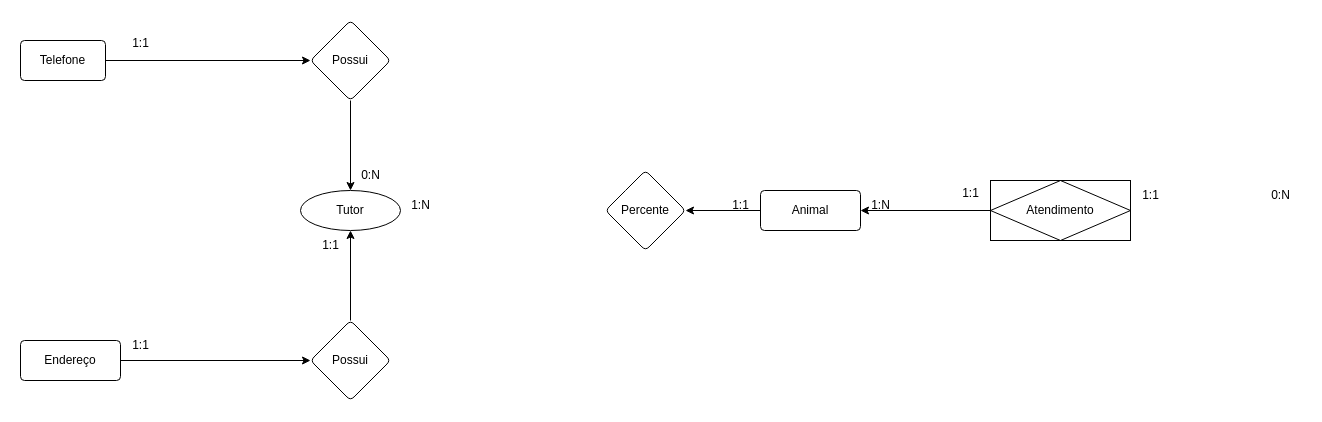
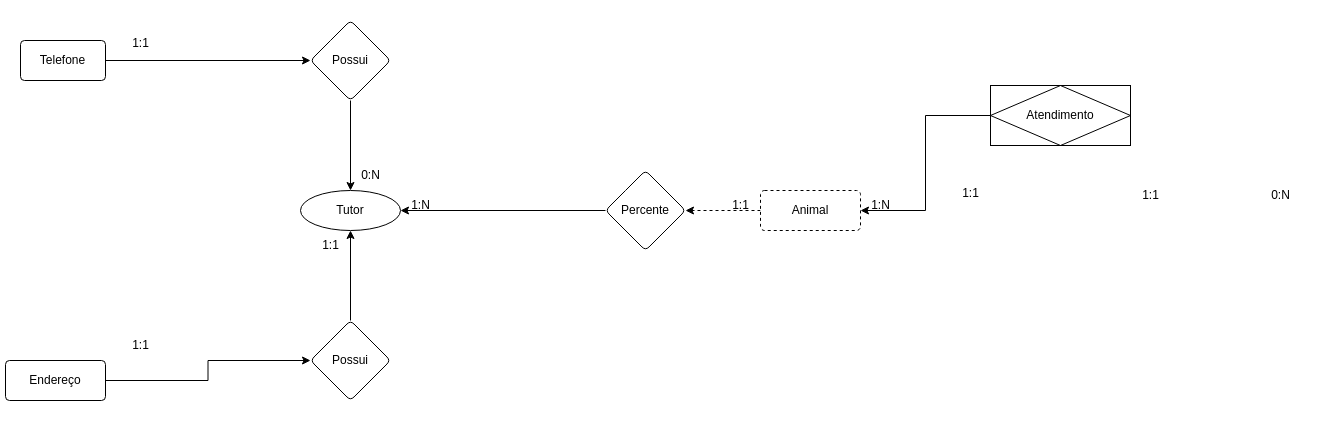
none -> (506, 211)
(726, 211) -> (726, 211)
(811, 211) -> (811, 211)
(1061, 211) -> (1061, 116)
(71, 361) -> (56, 381)
